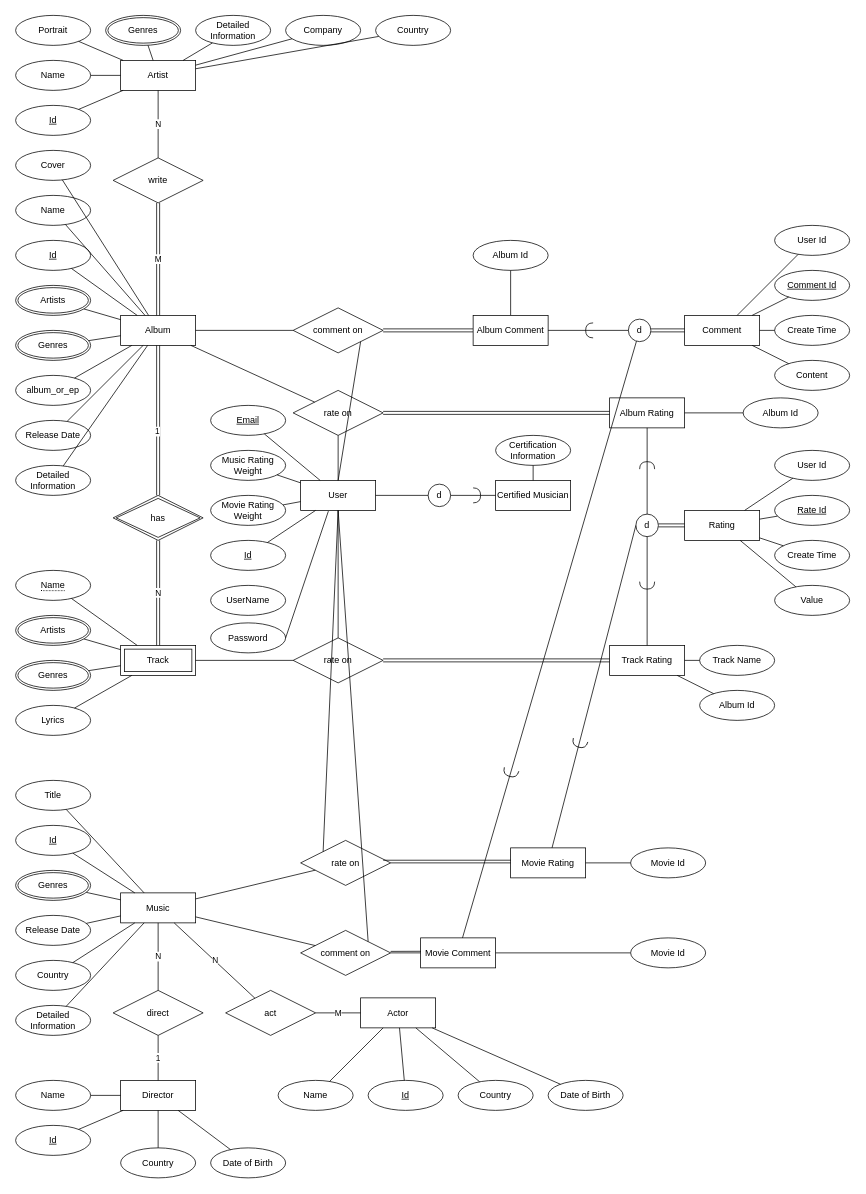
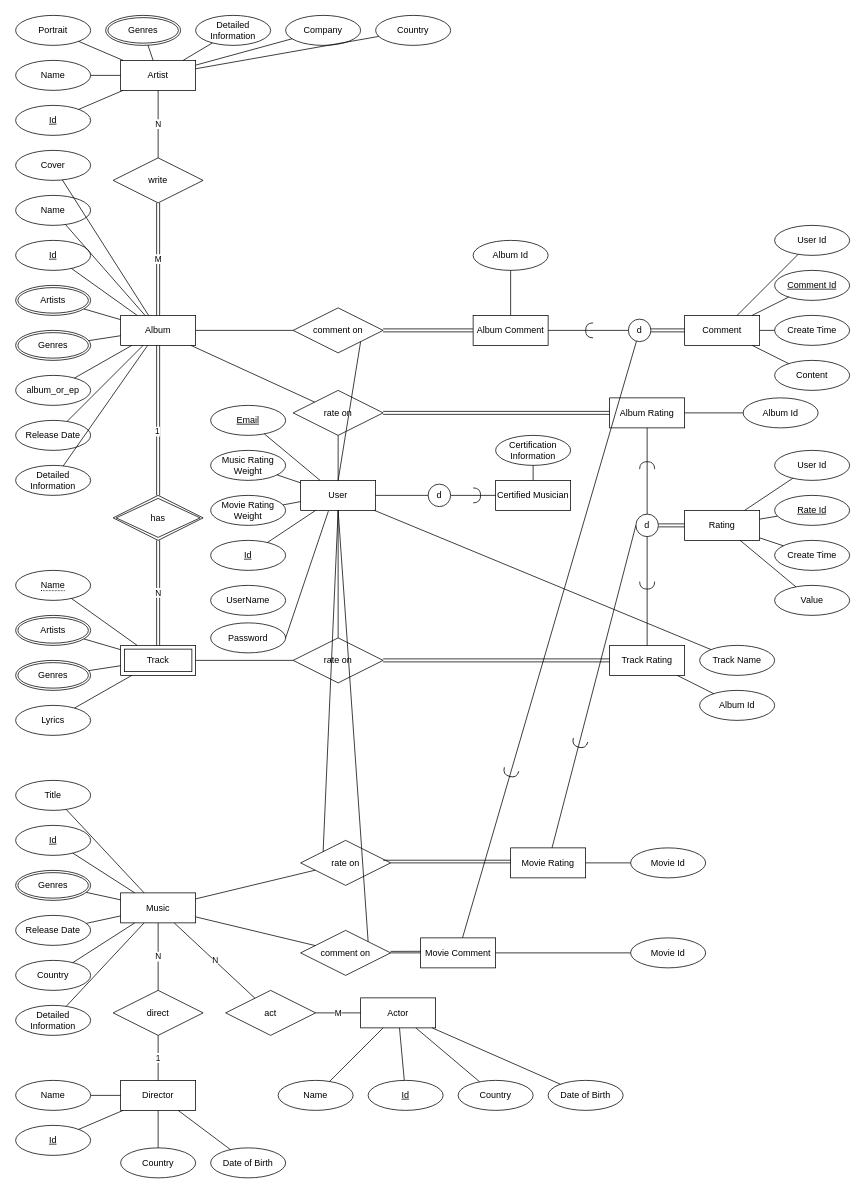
(692, 660) -> (542, 580)
